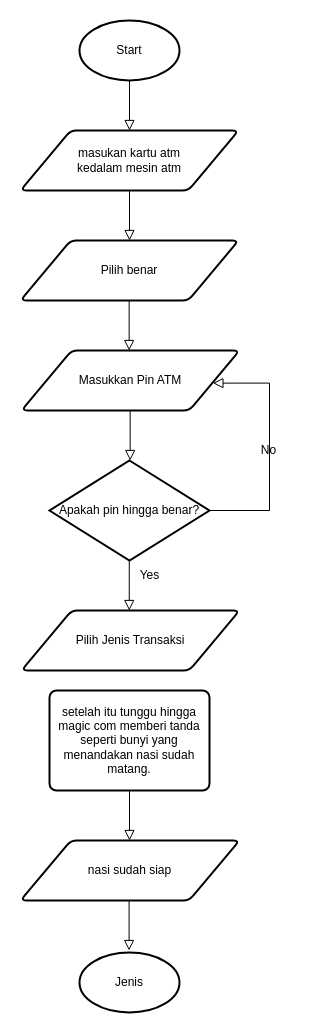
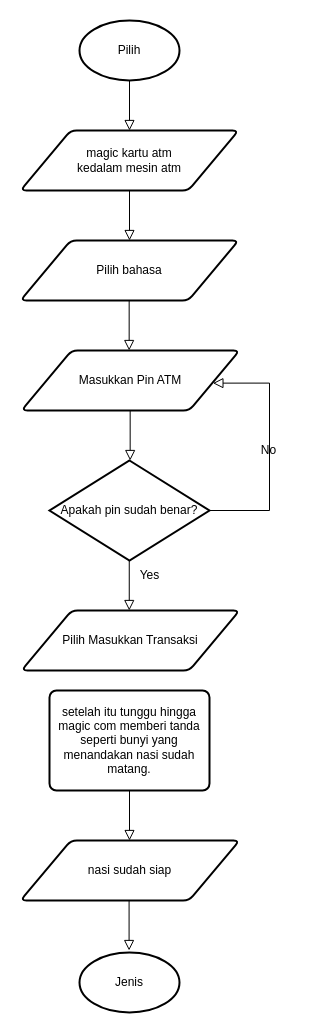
(130, 51) -> (130, 51)
(130, 161) -> (130, 161)
(130, 271) -> (130, 271)
(130, 511) -> (130, 511)
(131, 641) -> (131, 641)
